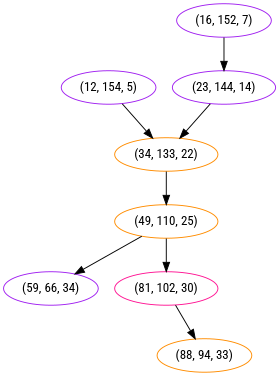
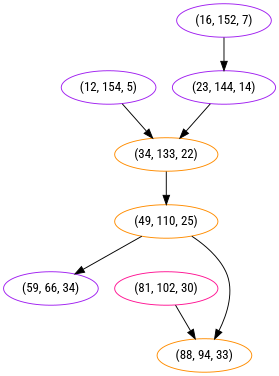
(166, 250) -> (228, 277)
